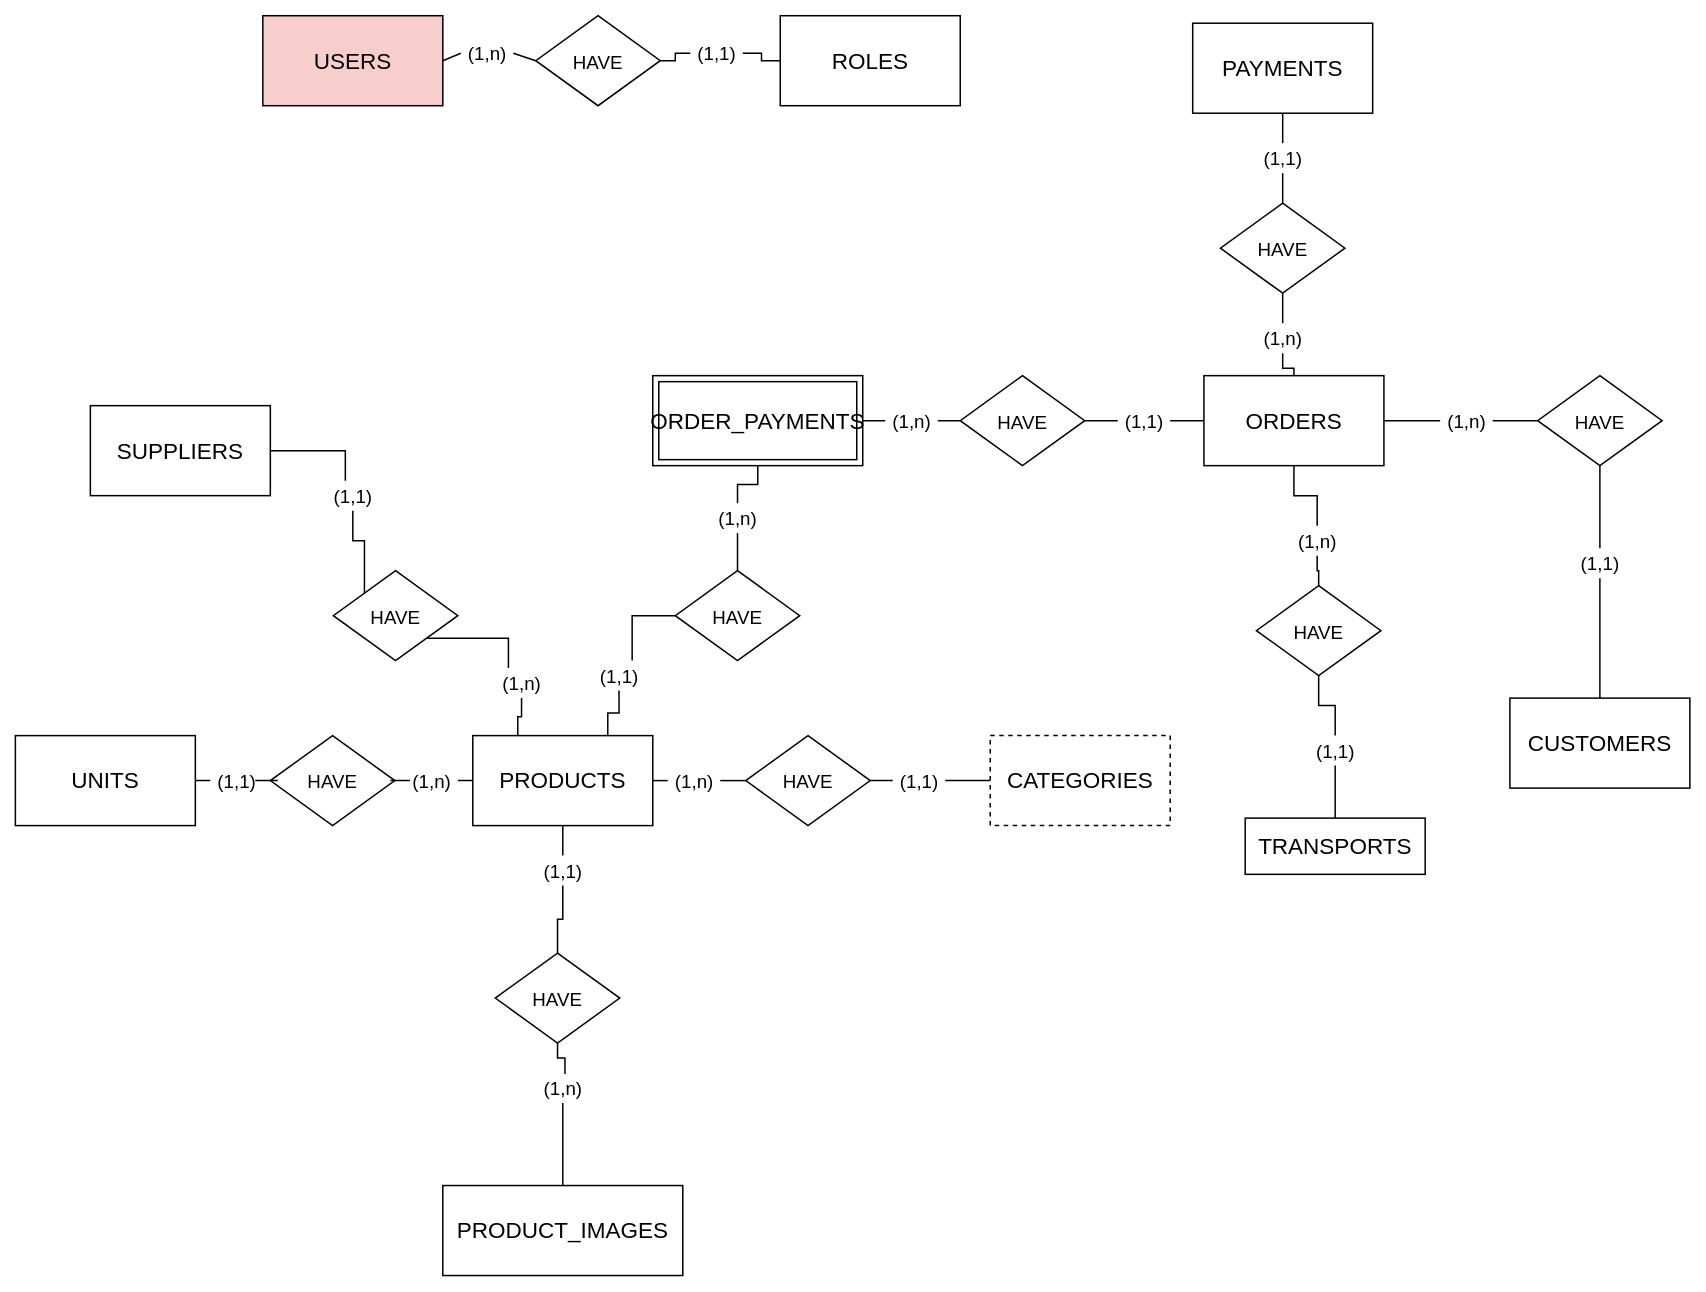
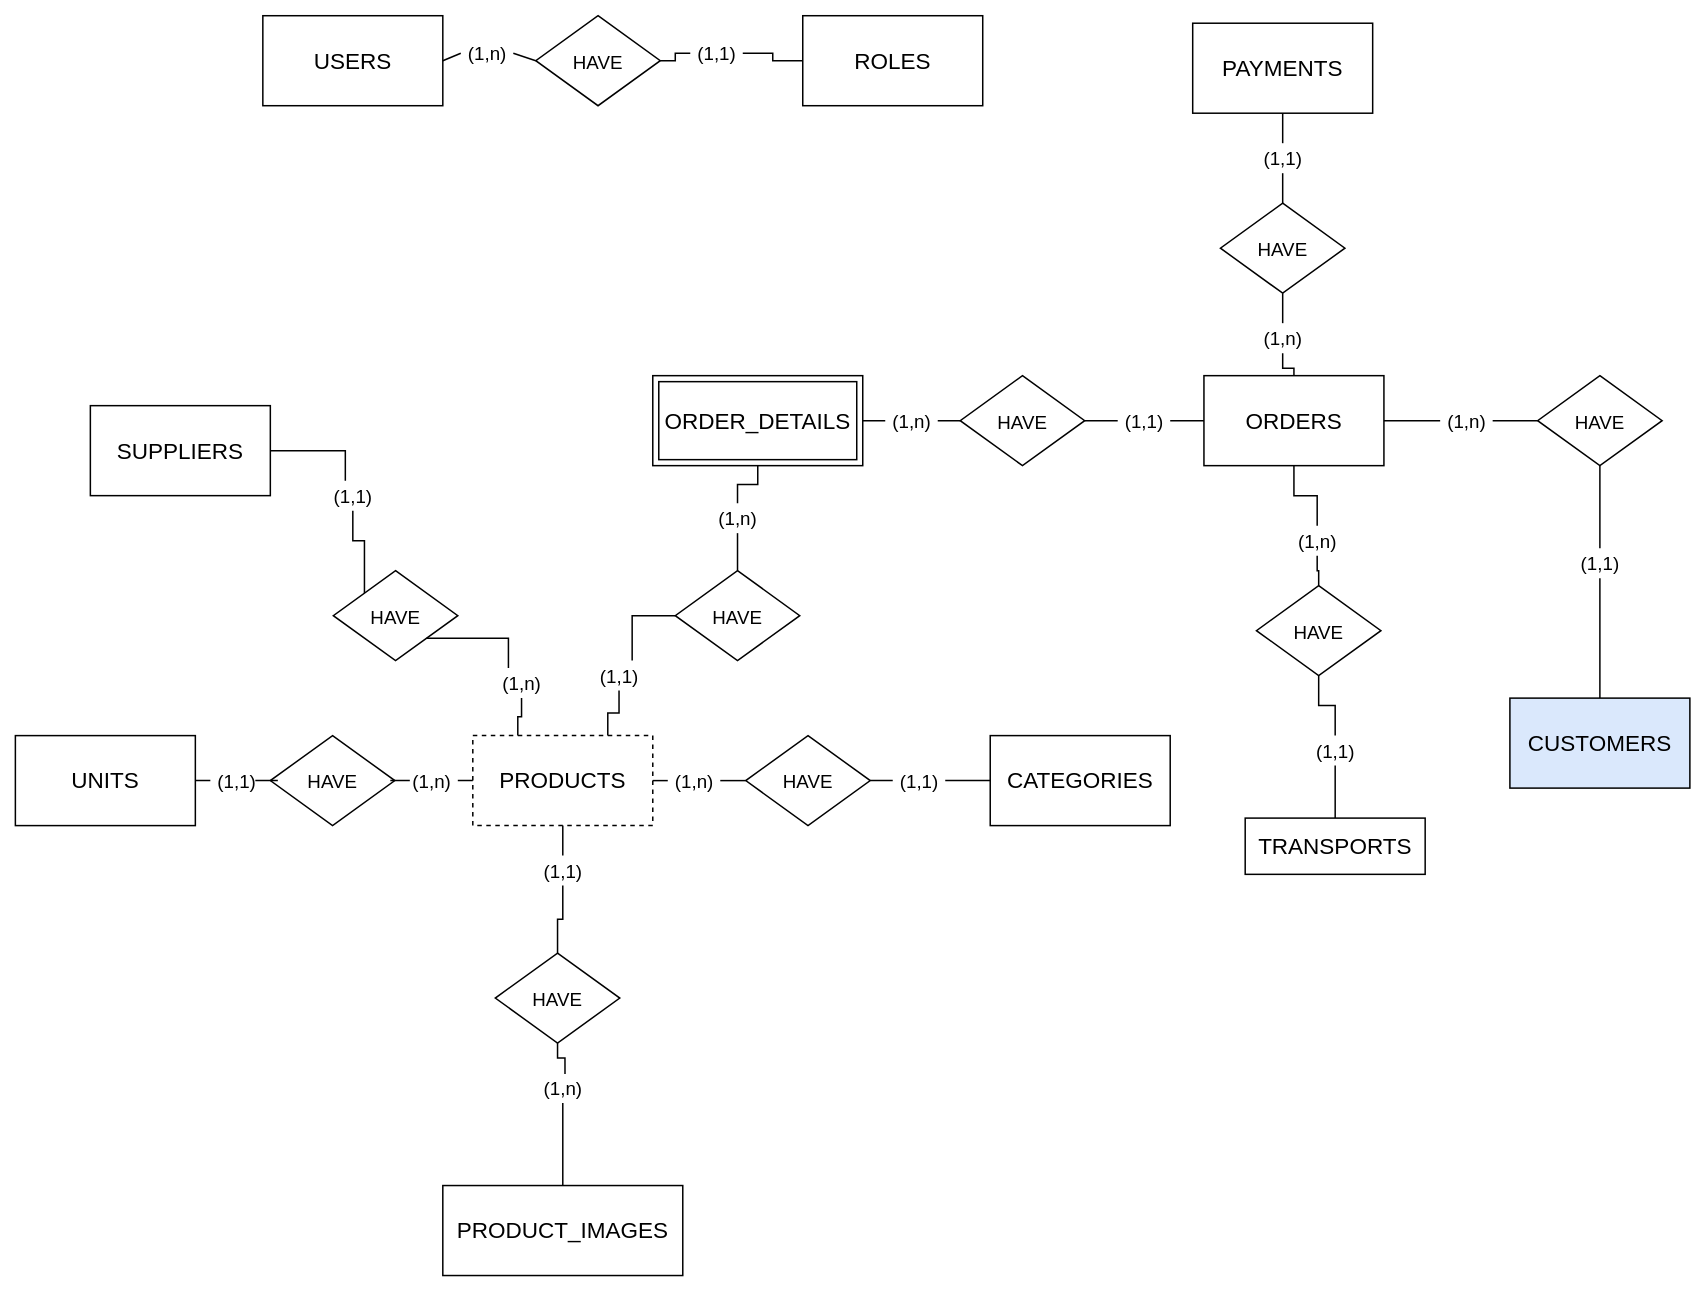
(353, 60) -> (353, 60)
(870, 60) -> (893, 60)
(758, 420) -> (758, 420)
(1600, 743) -> (1600, 743)
(563, 780) -> (563, 780)
(1080, 780) -> (1080, 780)
